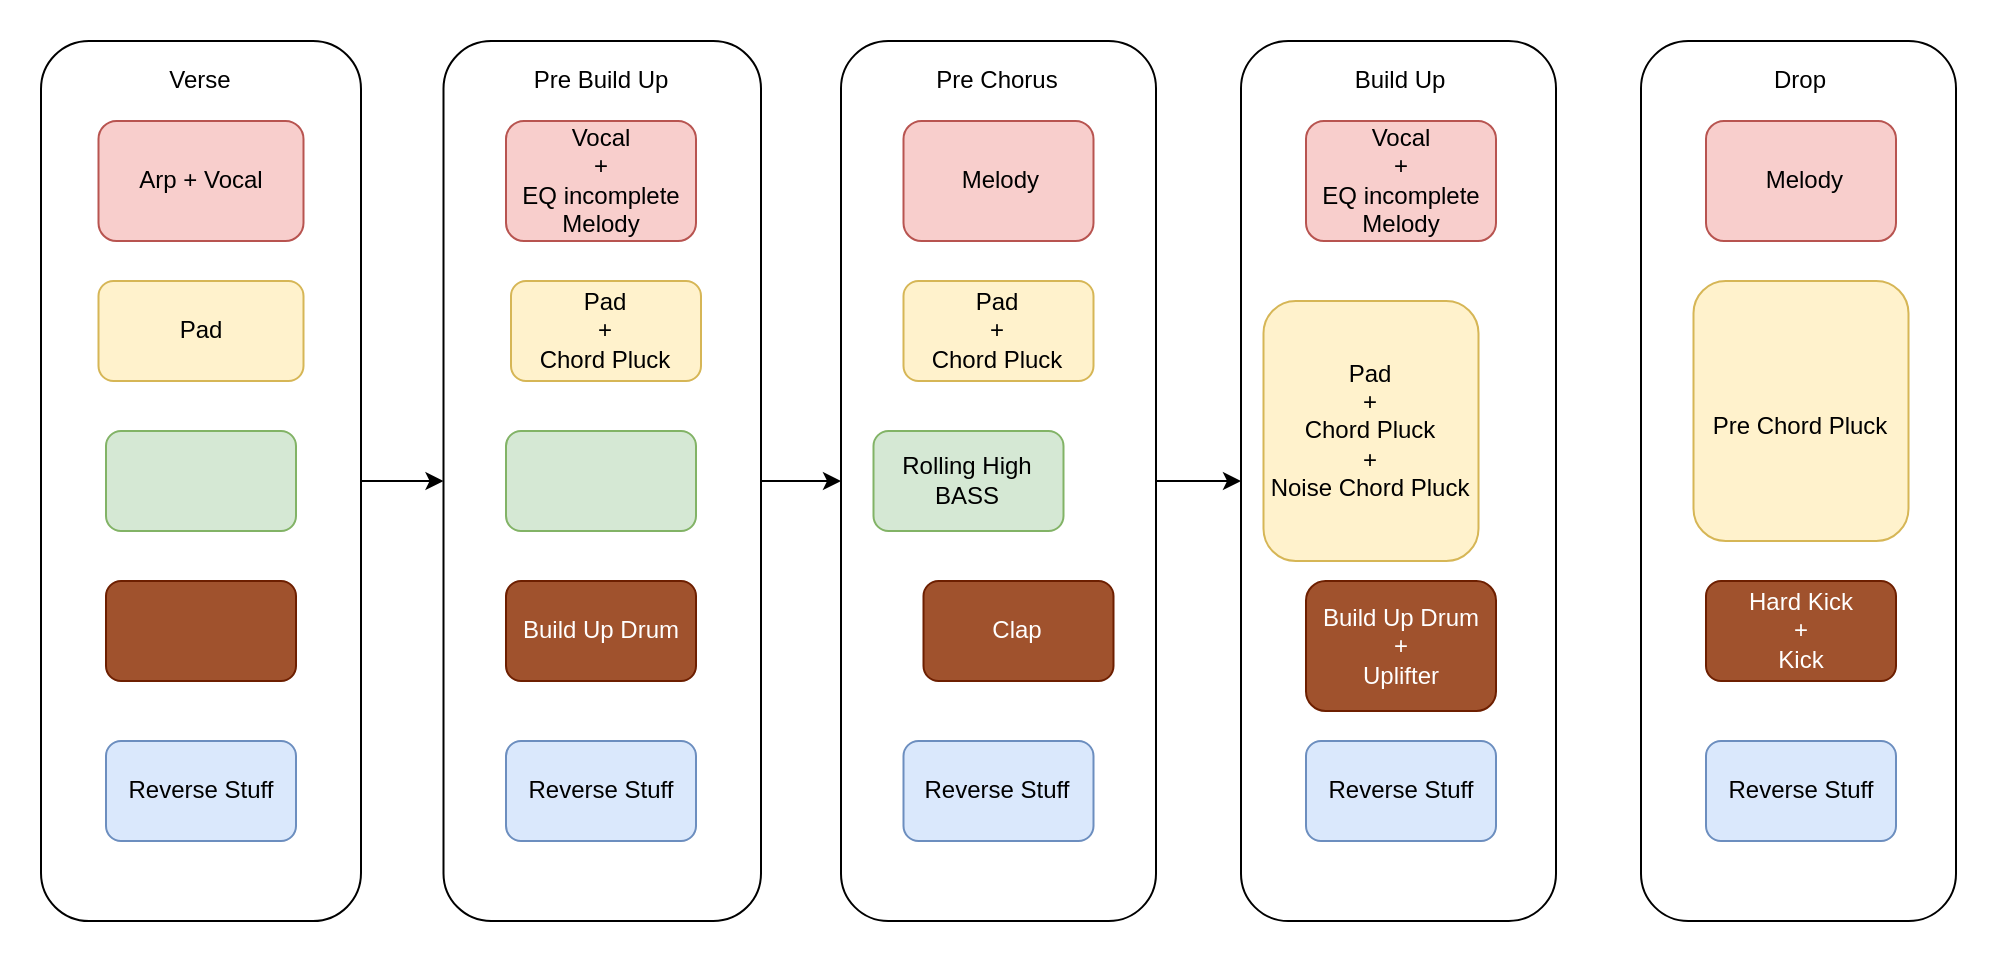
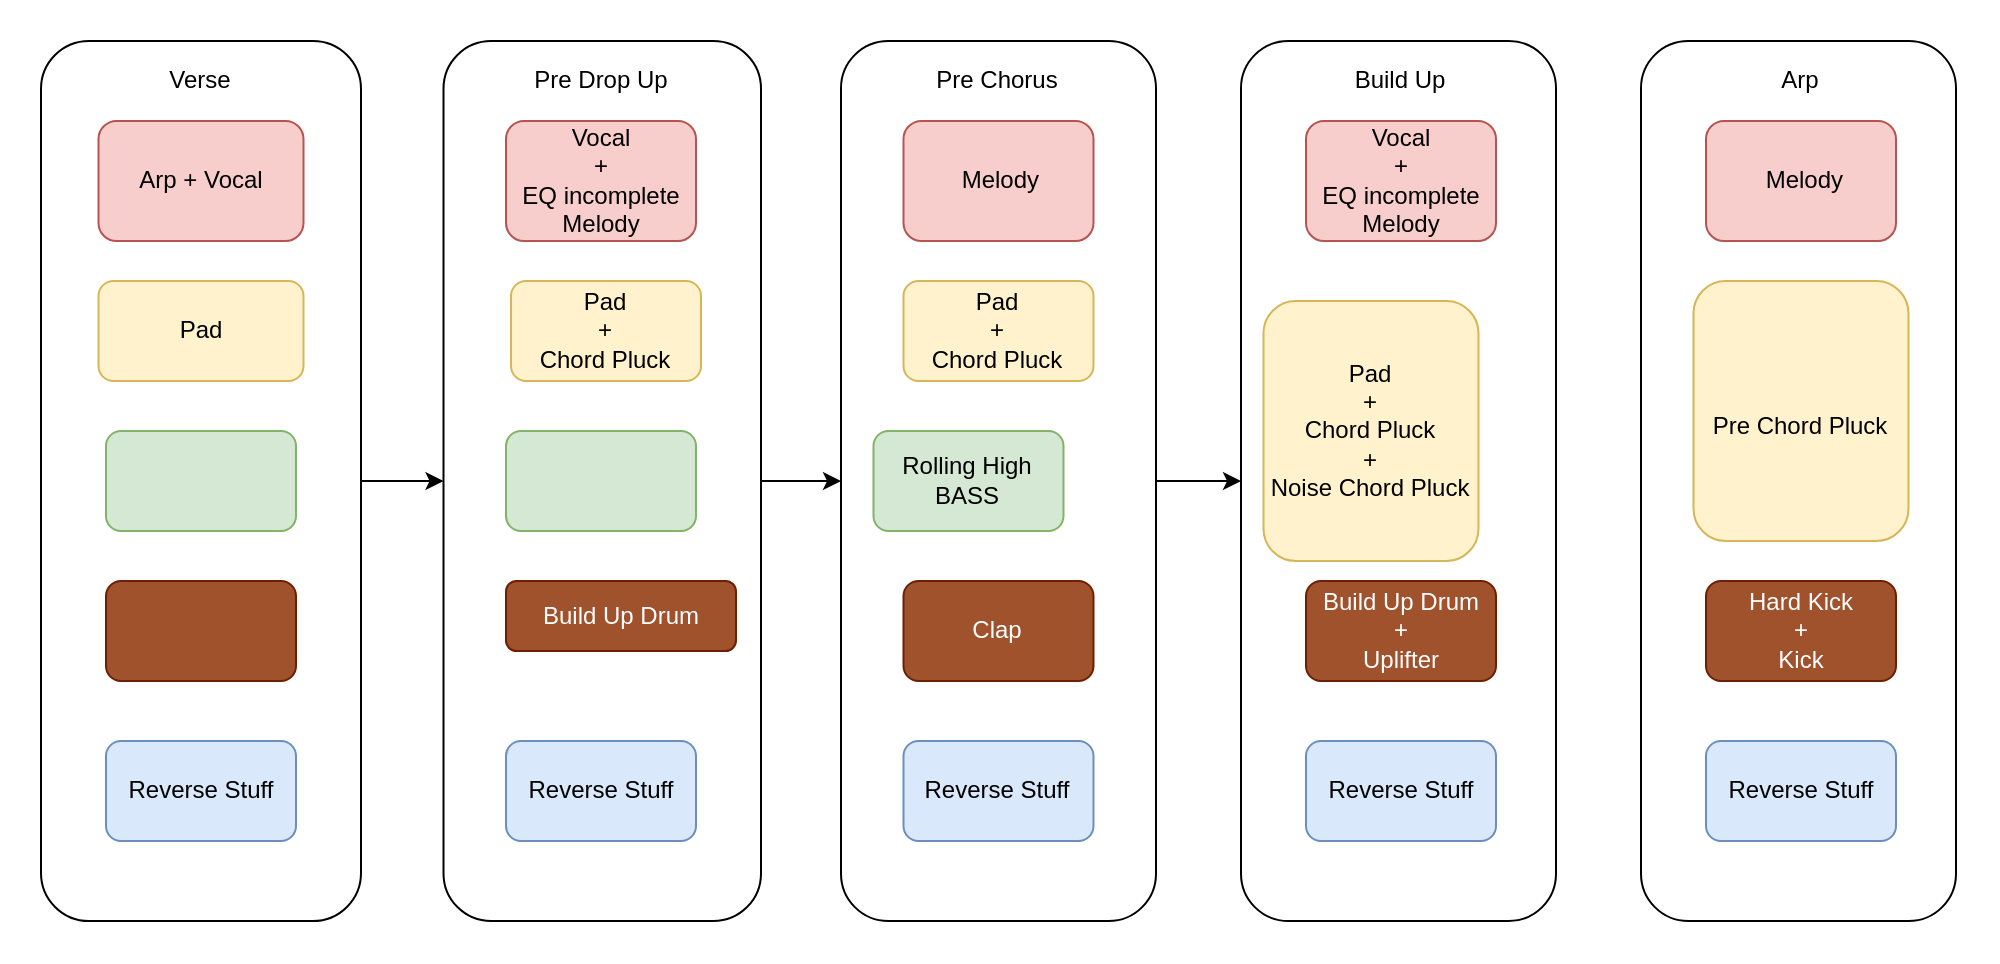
(602, 81) -> (602, 81)
(1801, 81) -> (1801, 81)
(601, 631) -> (621, 616)
(1019, 631) -> (999, 631)
(1401, 646) -> (1401, 631)
